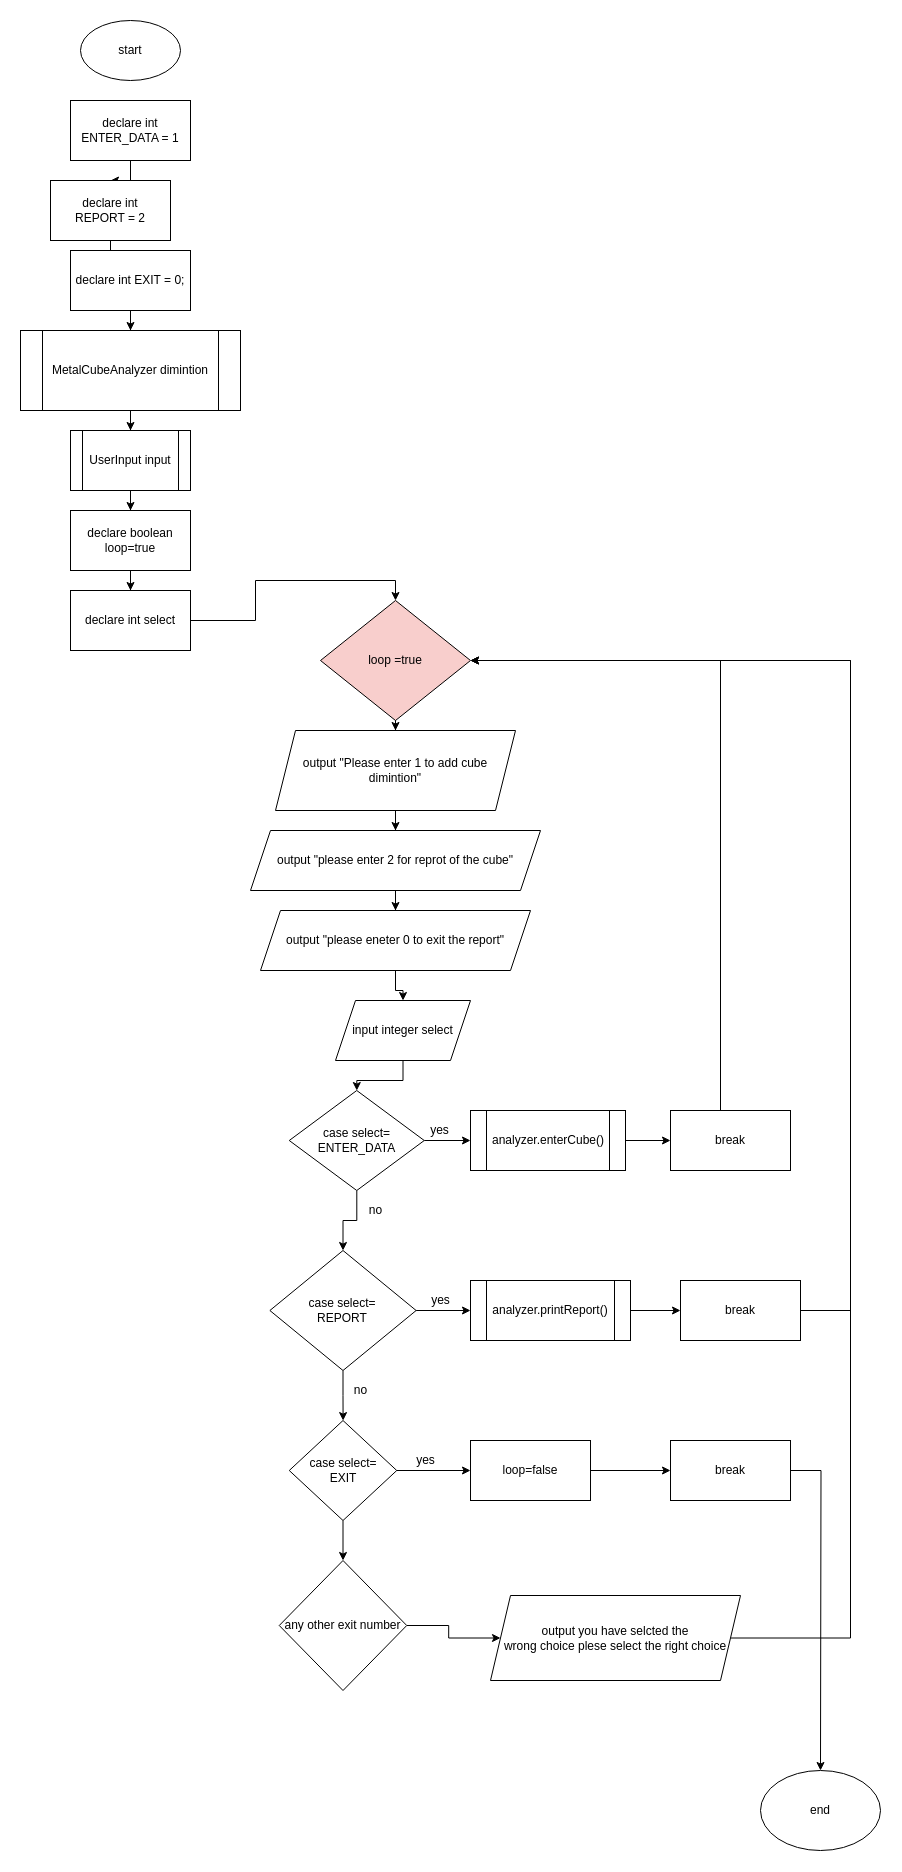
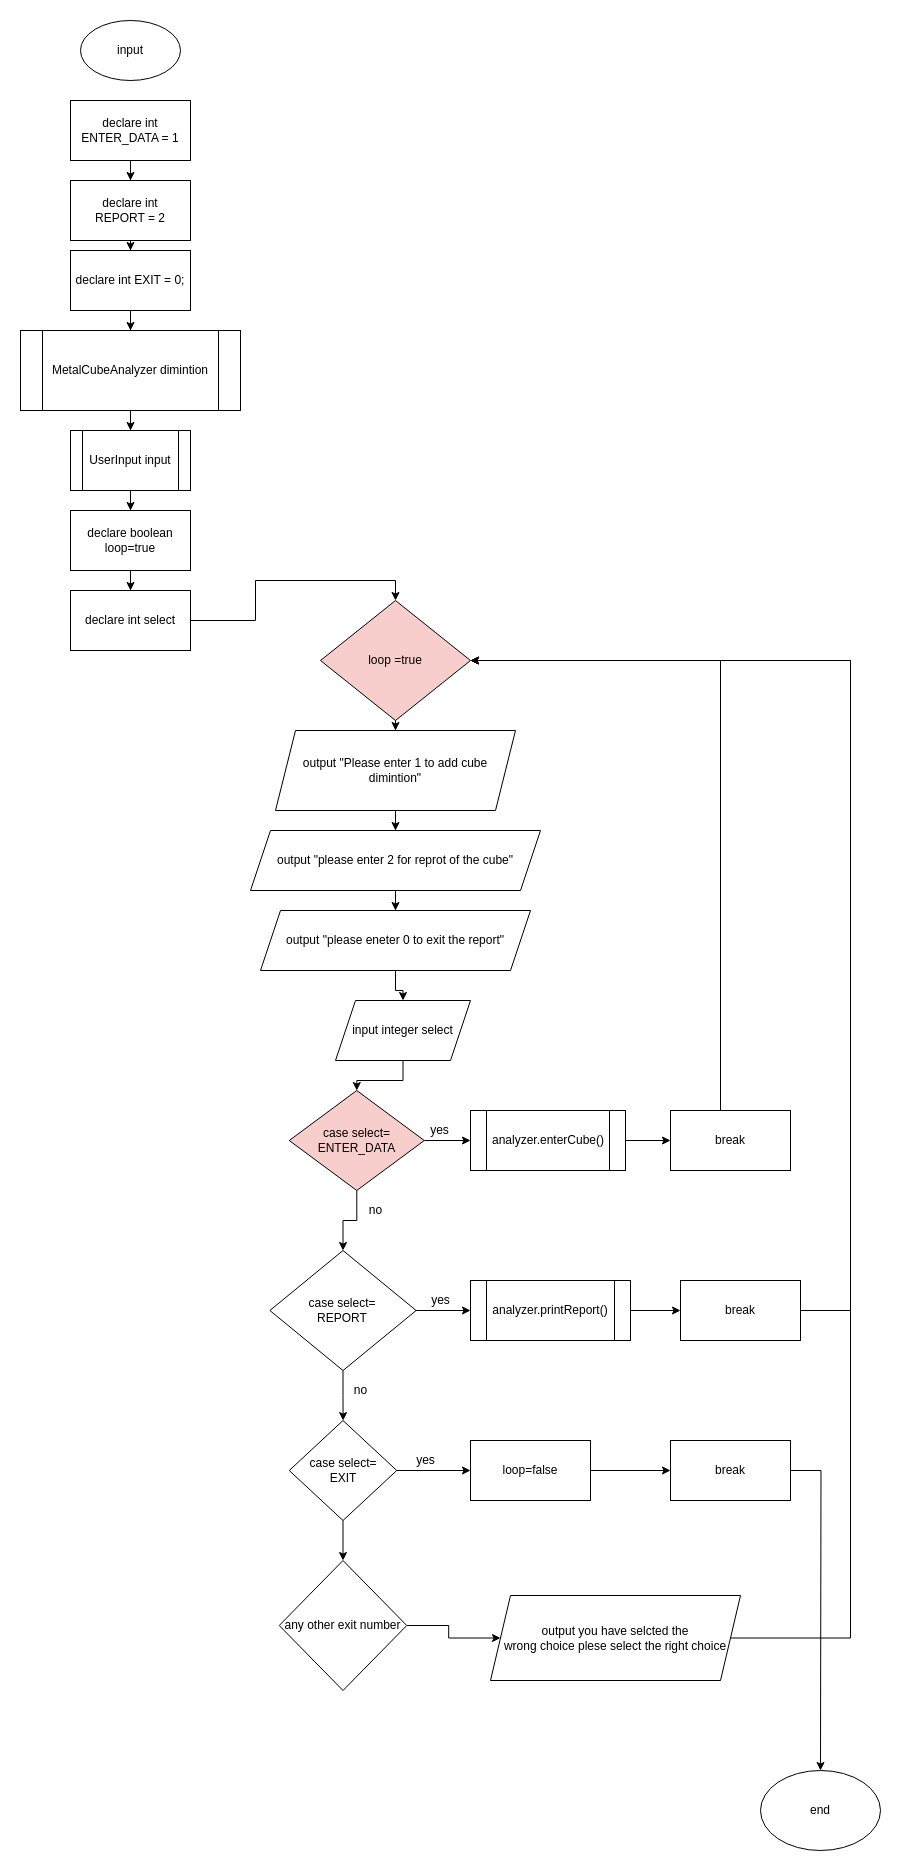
(131, 51) -> (131, 51)
(111, 211) -> (131, 211)
(357, 1141) -> (357, 1141)
